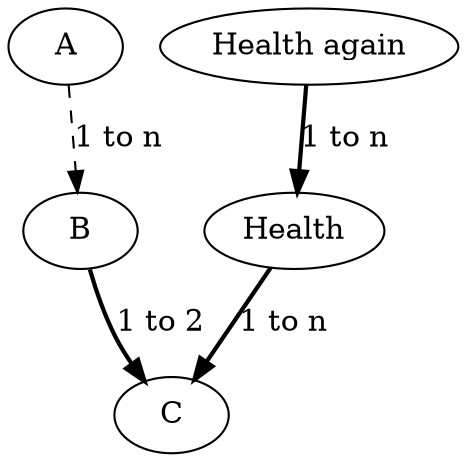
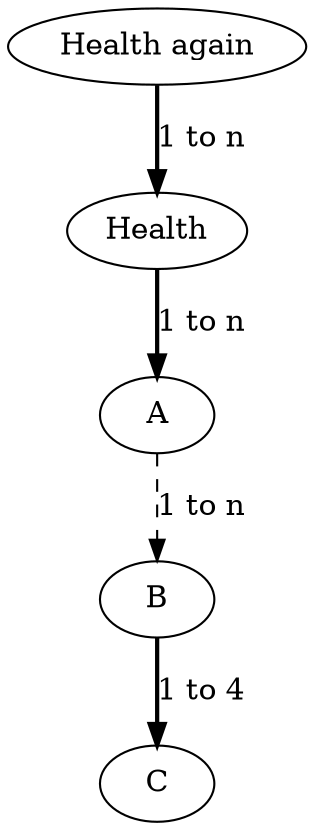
(239, 315) -> (157, 312)
(161, 323) -> (202, 692)
